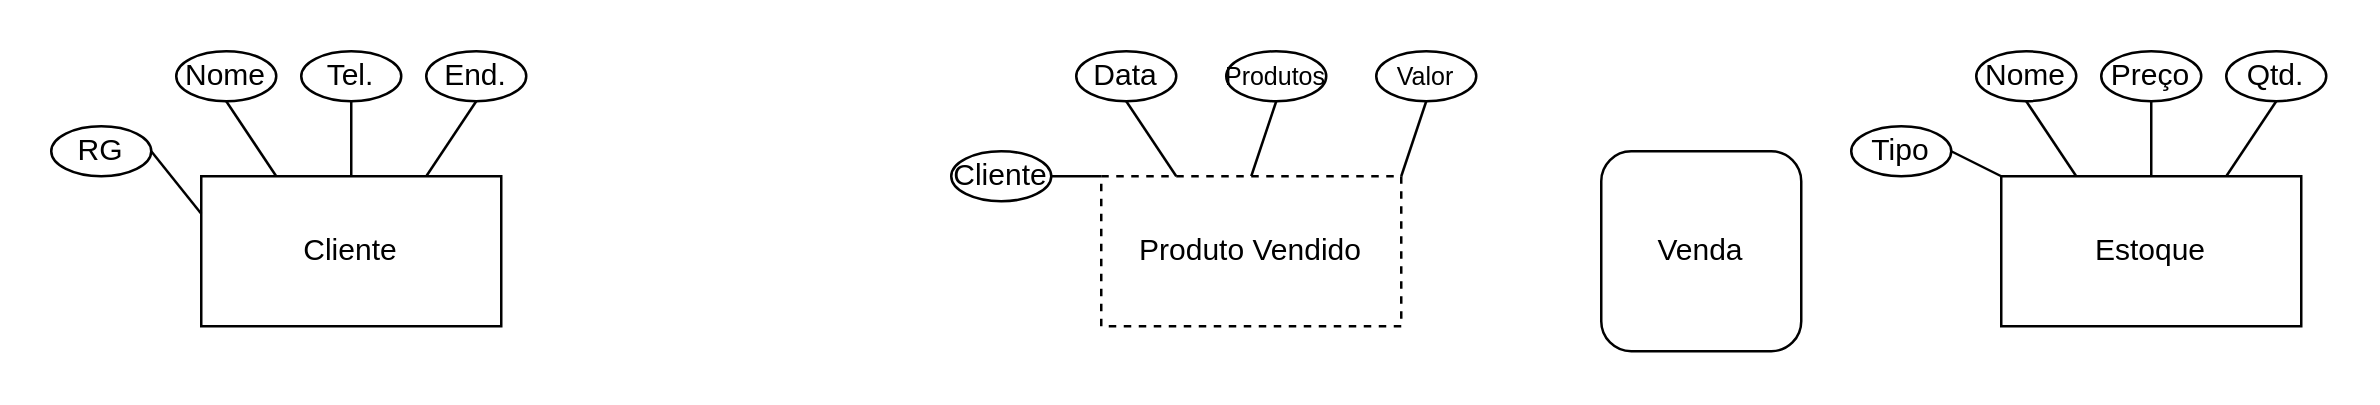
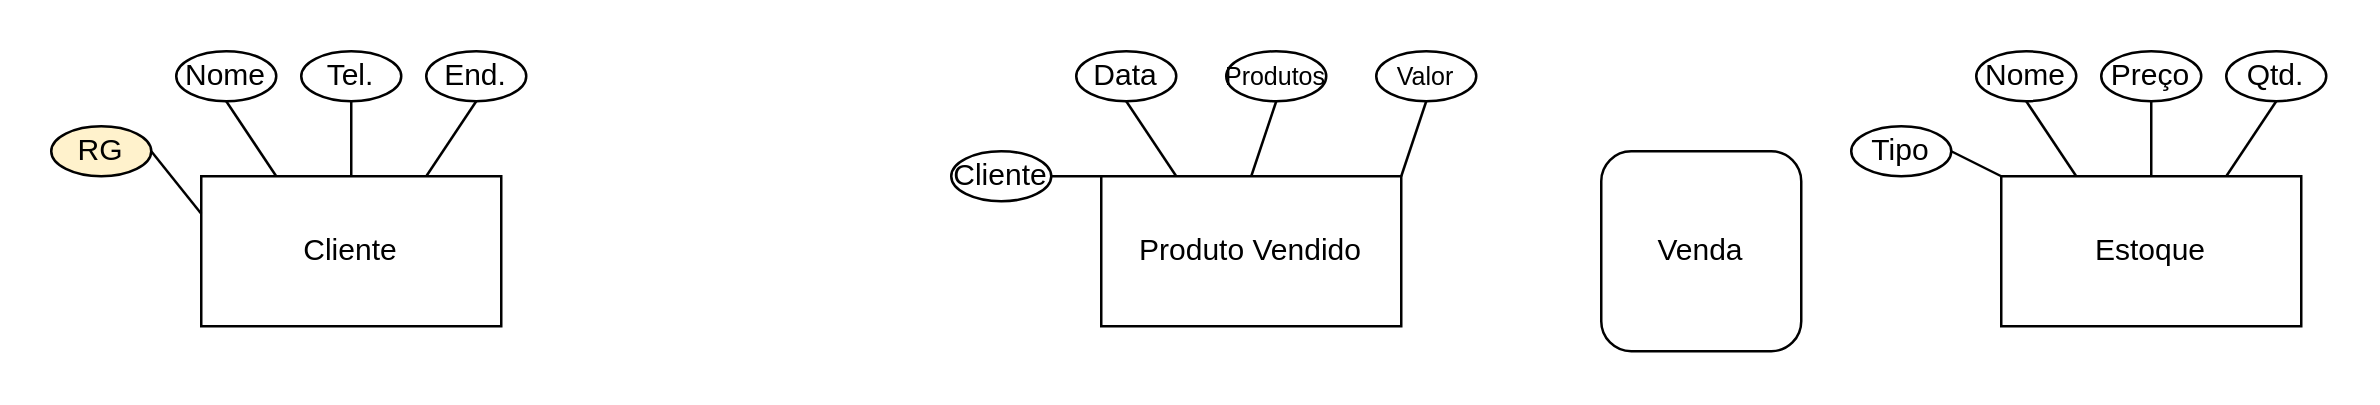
(101, 151) -> (101, 151)
(1251, 251) -> (1251, 251)
